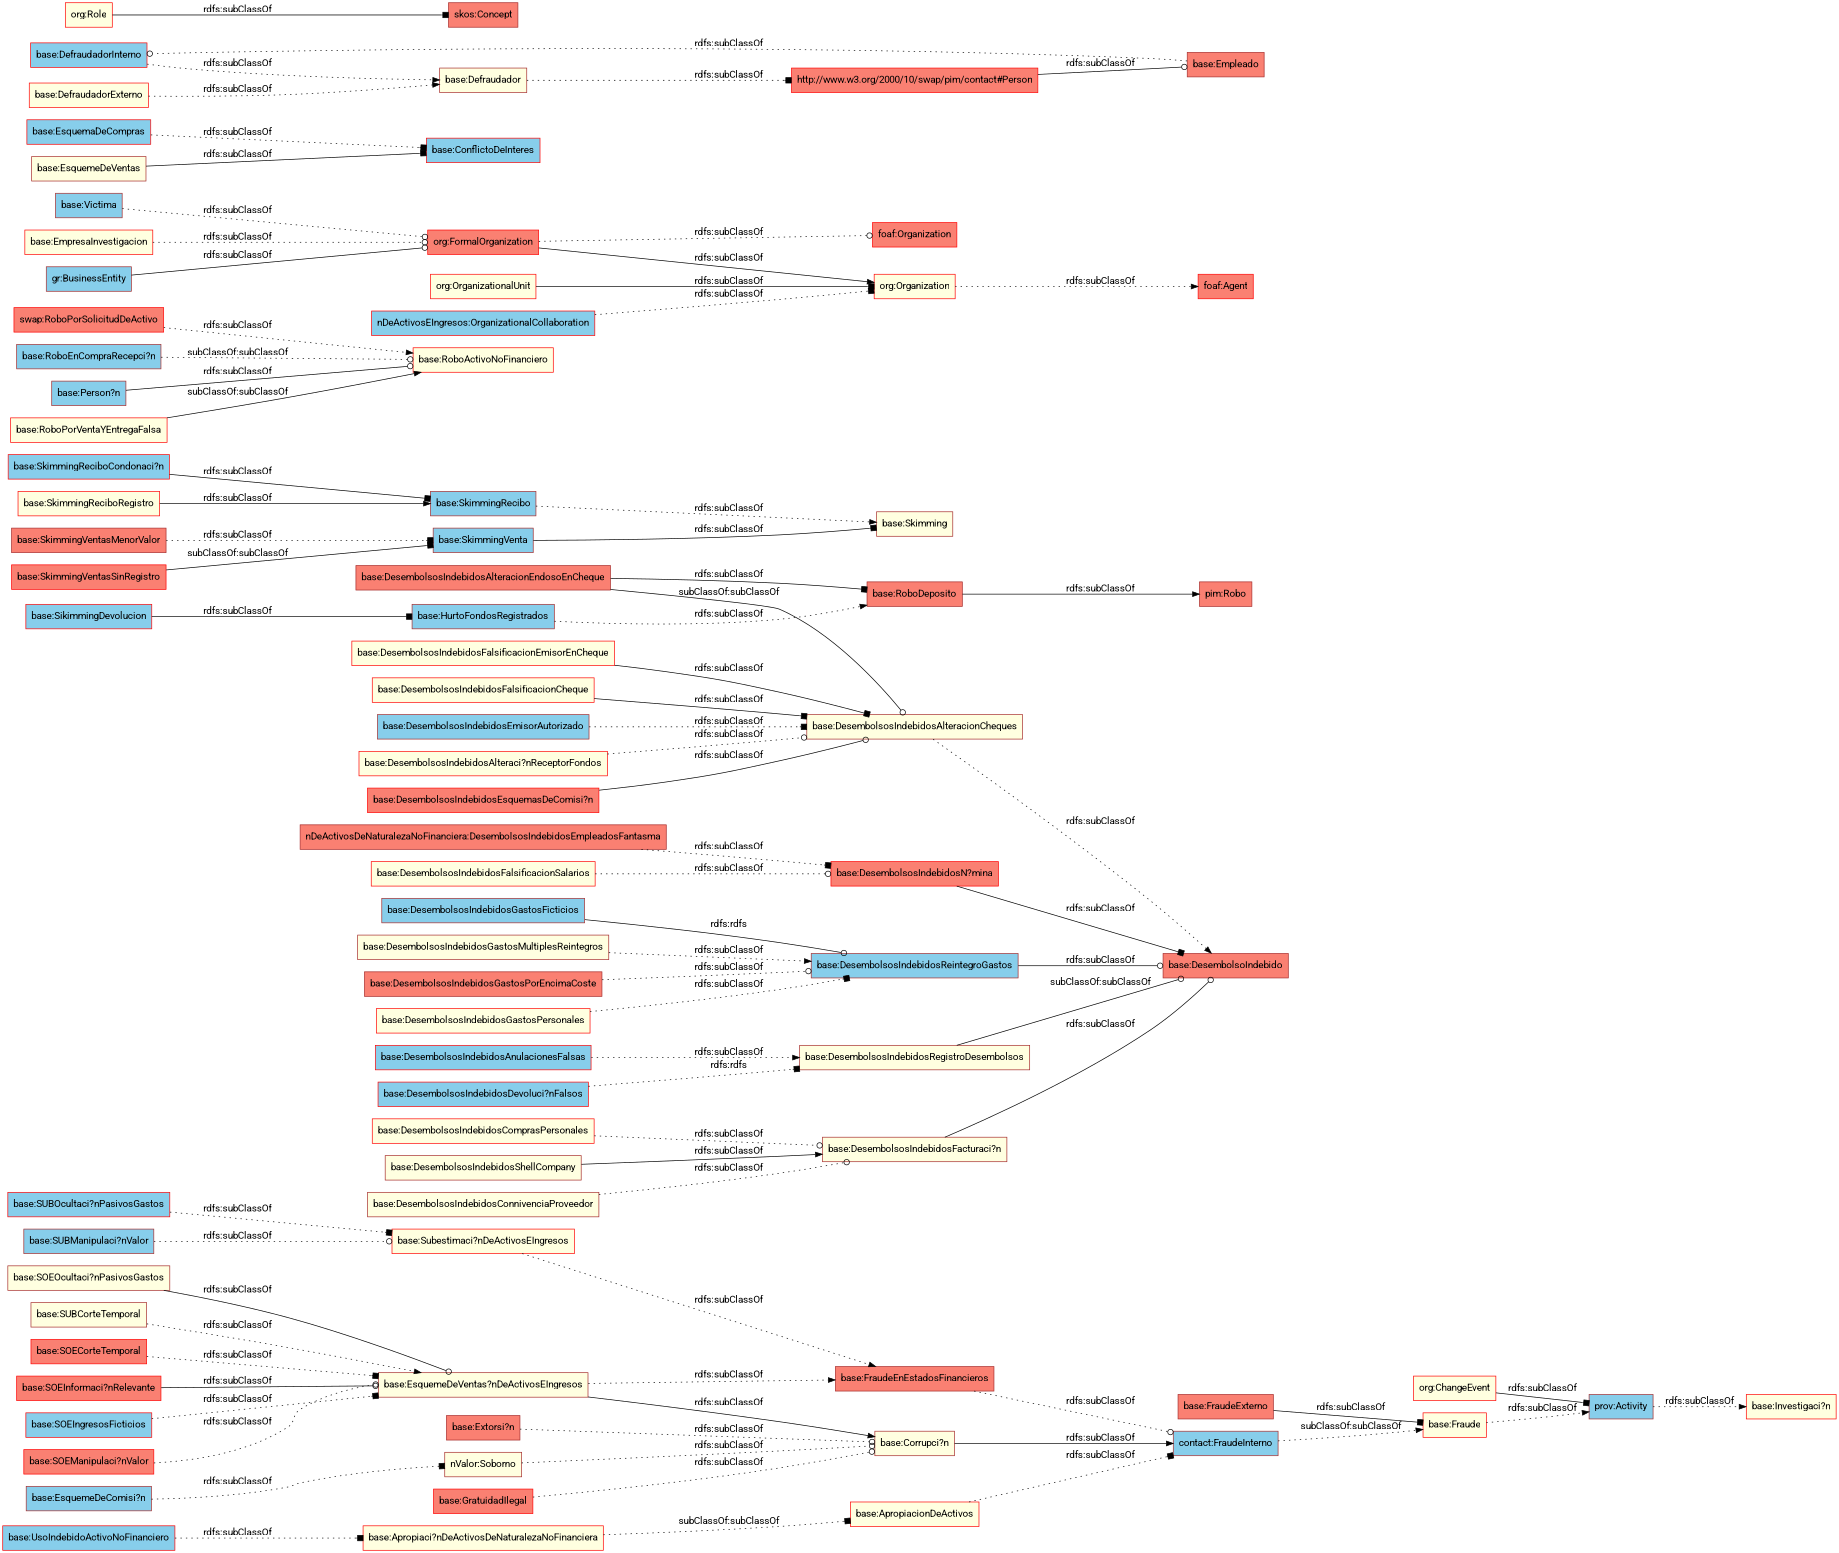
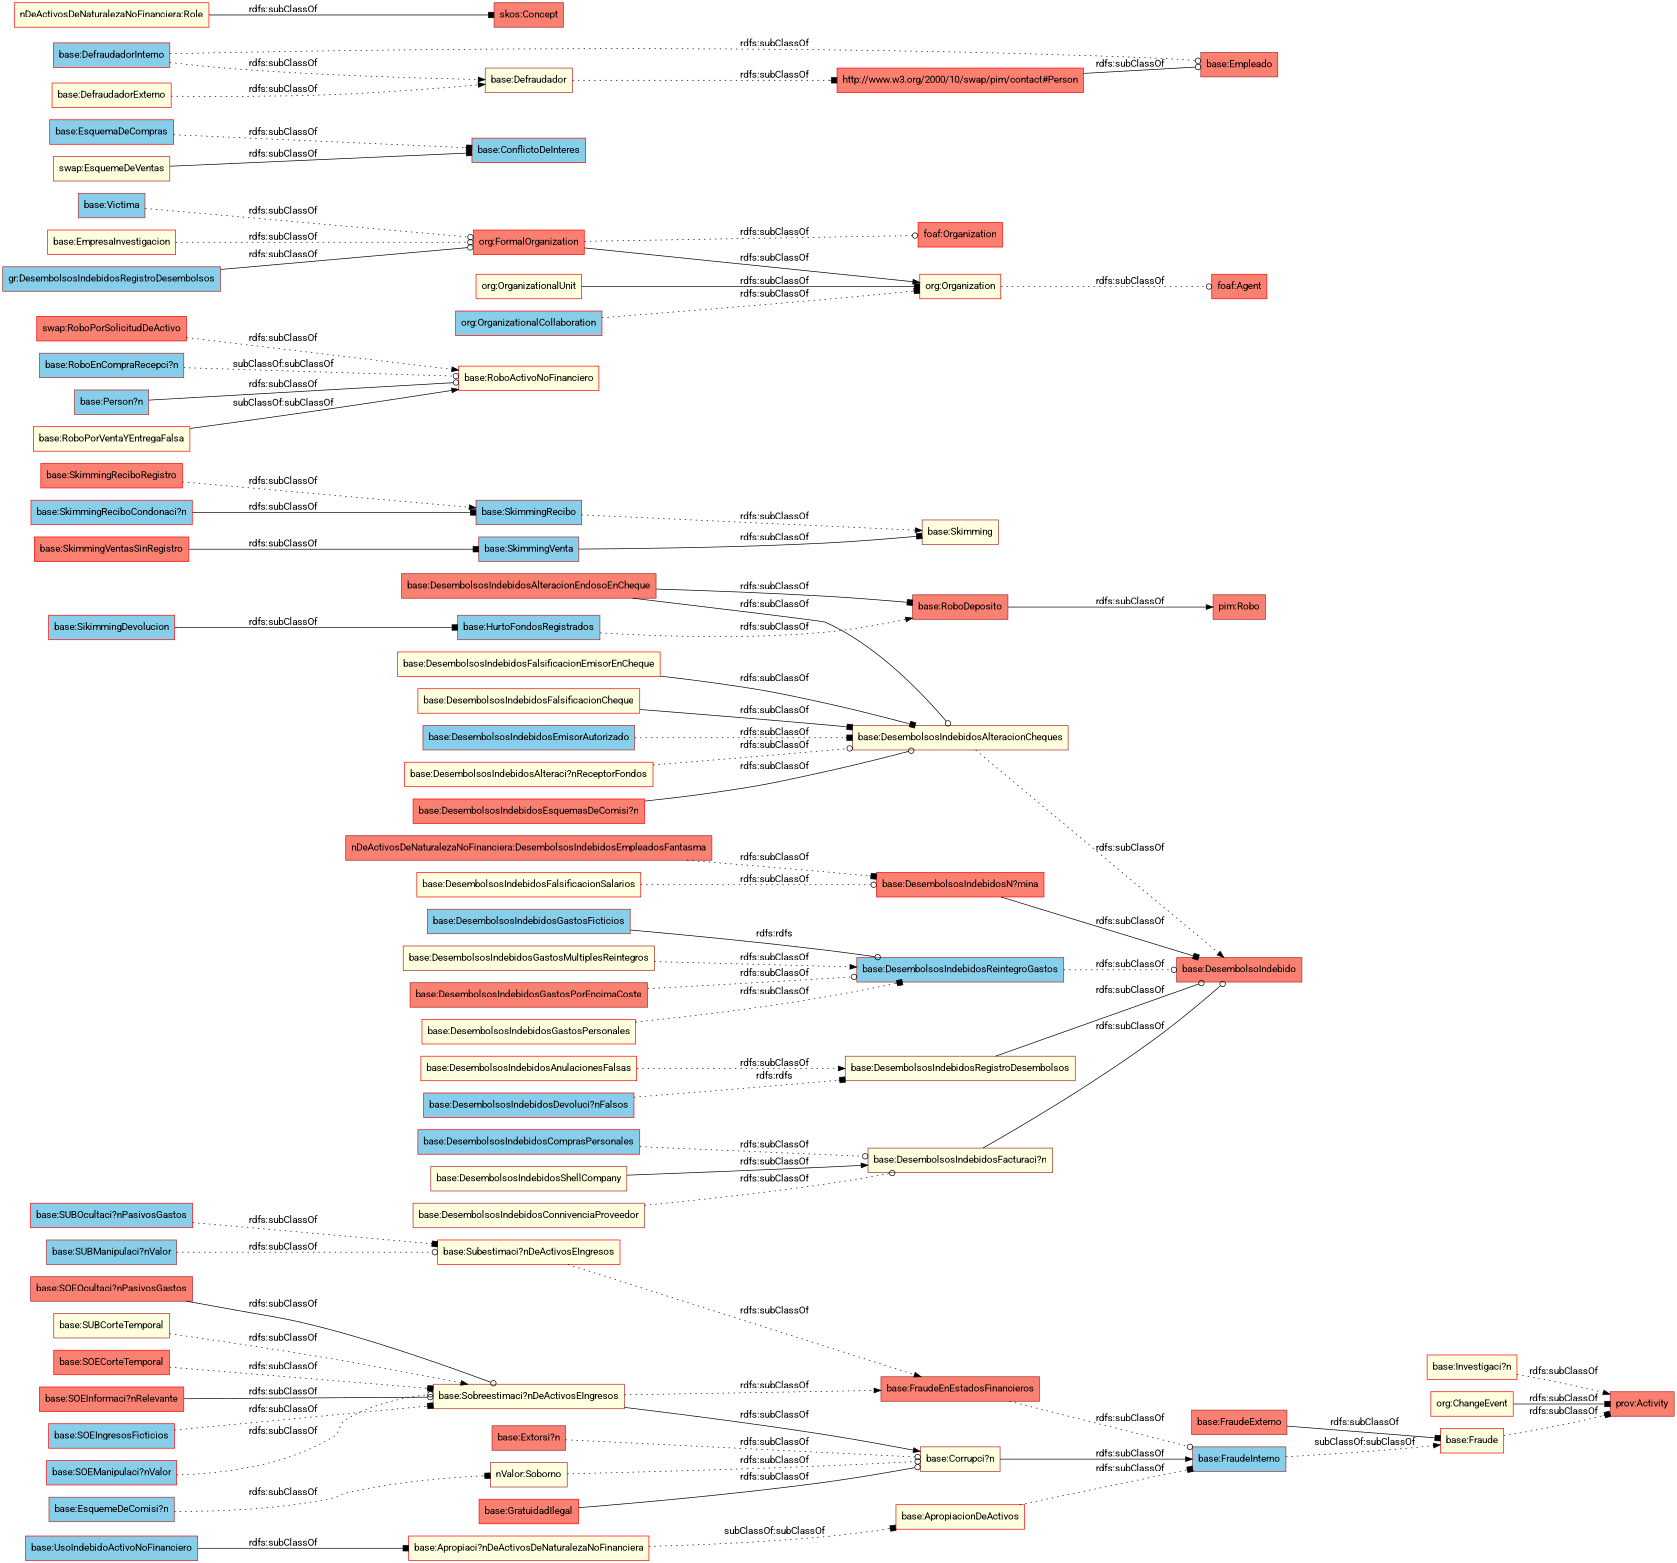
(89, 15) -> (112, 15)
(670, 49) -> (683, 49)
(89, 169) -> (112, 169)
(89, 279) -> (112, 279)
(1073, 287) -> (1104, 287)
(483, 323) -> (529, 323)
(89, 504) -> (112, 476)
(292, 504) -> (326, 495)
(89, 540) -> none
(238, 554) -> (283, 544)
(729, 592) -> (774, 605)
(1088, 966) -> (1117, 970)
(1100, 982) -> (1130, 991)
(483, 1058) -> (529, 1068)
(483, 1131) -> (529, 1142)
(89, 1278) -> (112, 1289)
(483, 1385) -> (529, 1396)
(1621, 1407) -> (1642, 1404)
(1696, 1407) -> (1560, 1383)
(1534, 1418) -> (1554, 1427)
(1226, 1443) -> (1239, 1459)
(89, 1462) -> (112, 1473)
(702, 1479) -> (747, 1492)
(266, 1538) -> (300, 1548)
